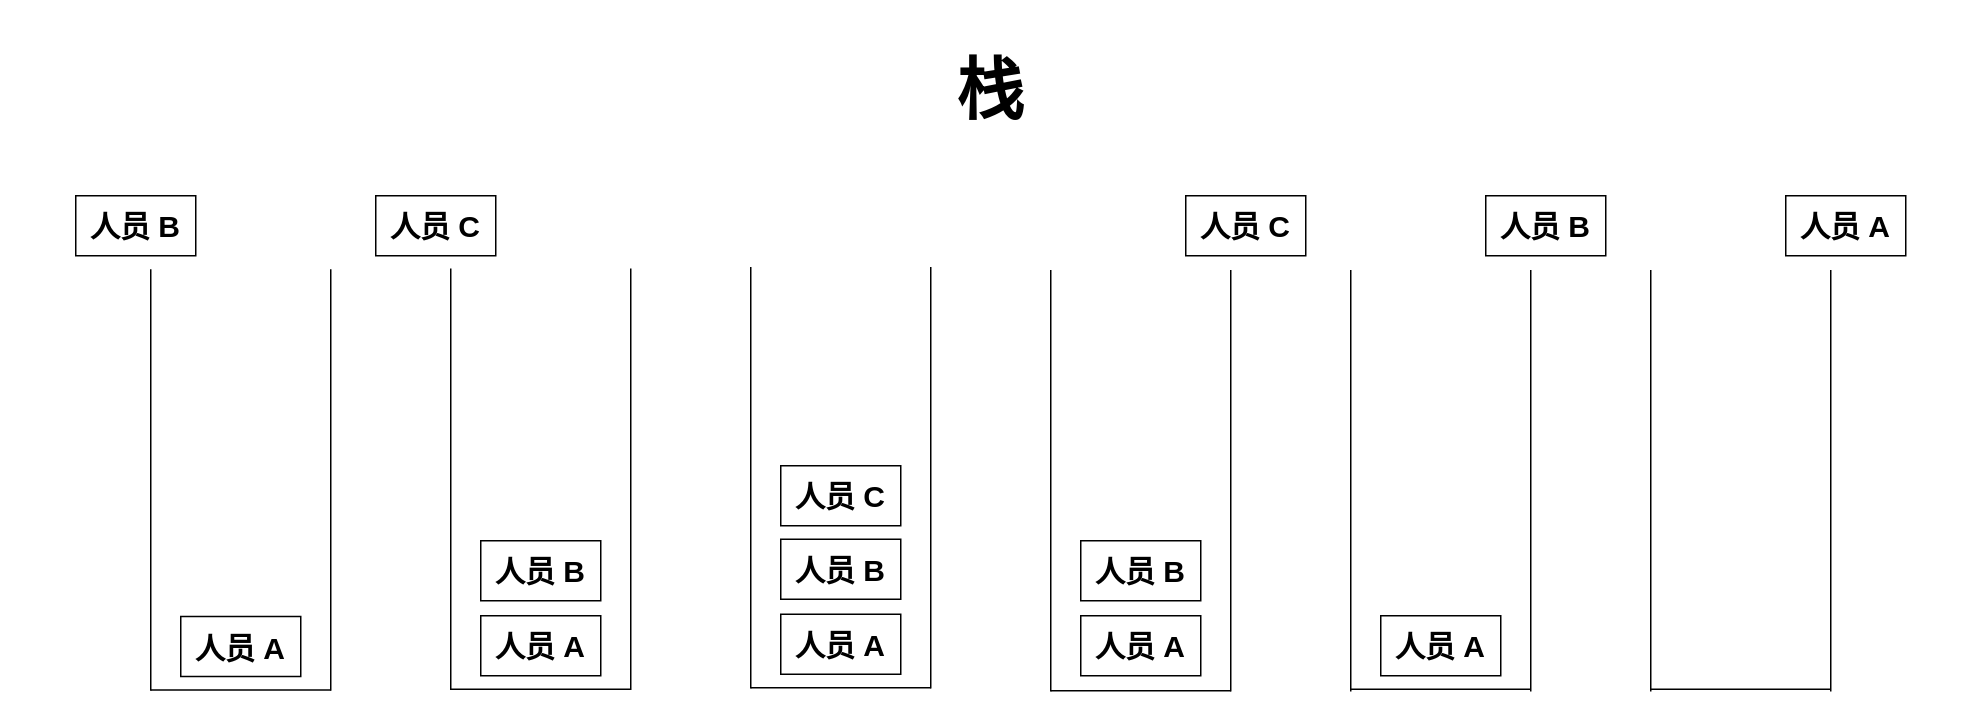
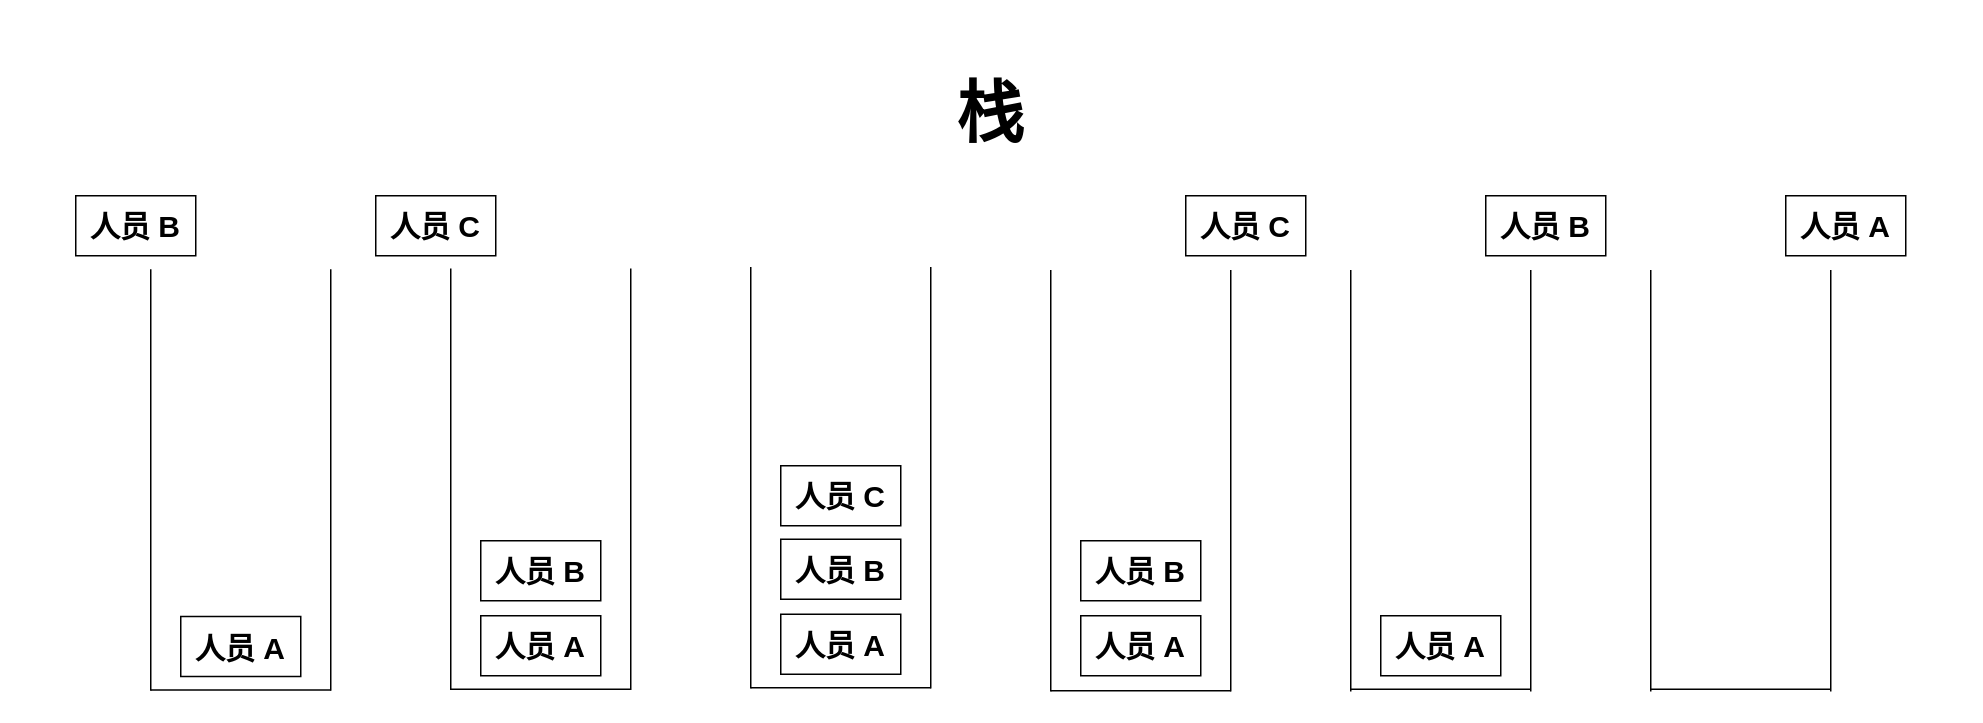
(991, 91) -> (991, 113)
